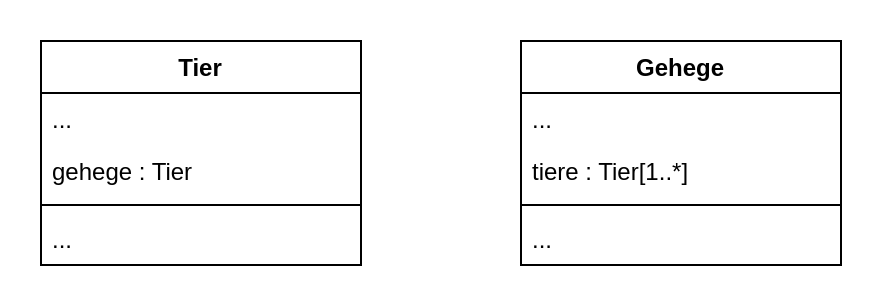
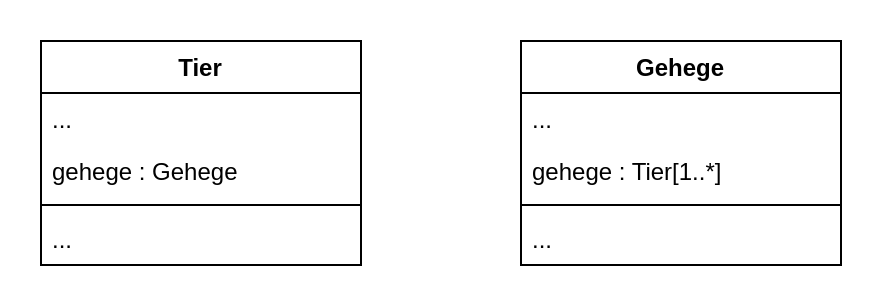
(127, 172) -> (143, 172)
(631, 172) -> (641, 172)
